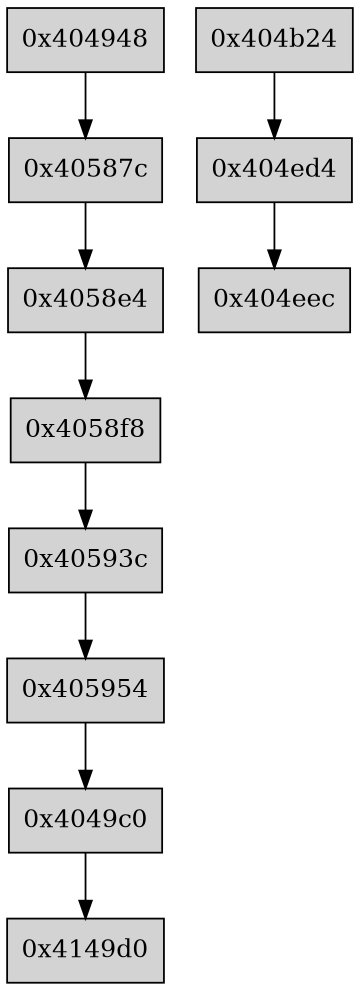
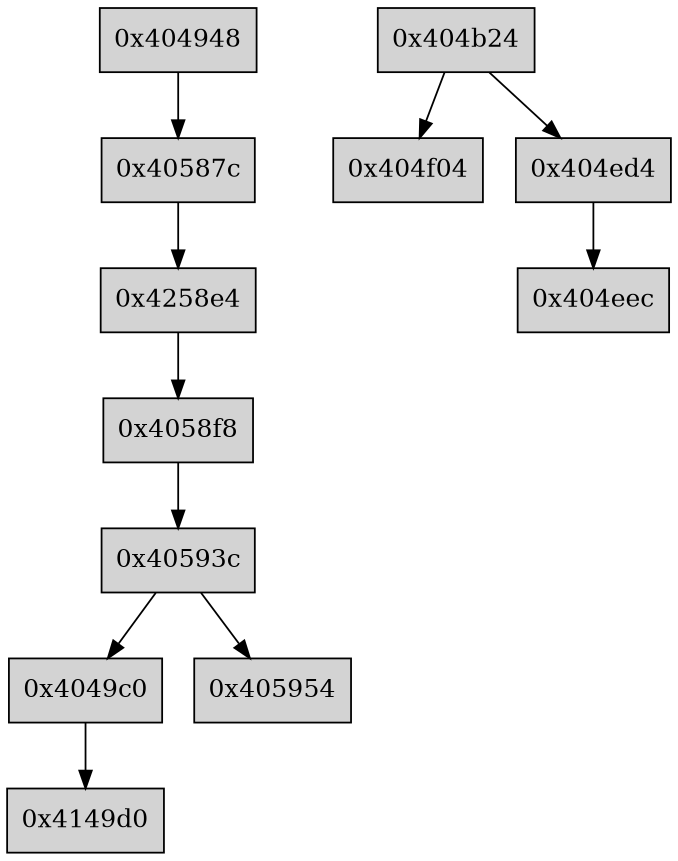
none -> (408, 170)
(86, 300) -> (178, 300)
(86, 747) -> (137, 618)
